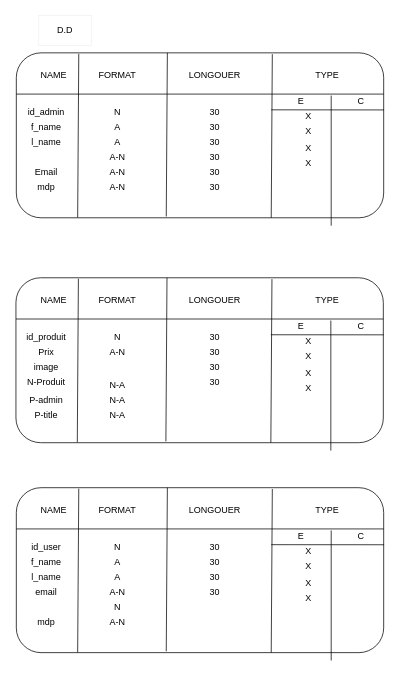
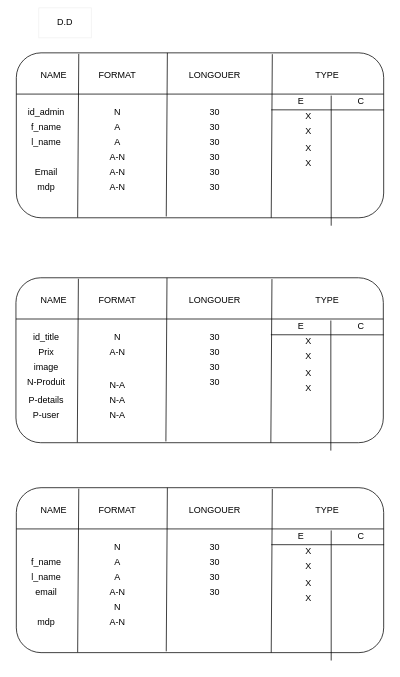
(65, 30) -> (65, 23)
(46, 338) -> (46, 338)
(46, 400) -> (46, 400)
(46, 415) -> (46, 415)
(46, 548) -> none
